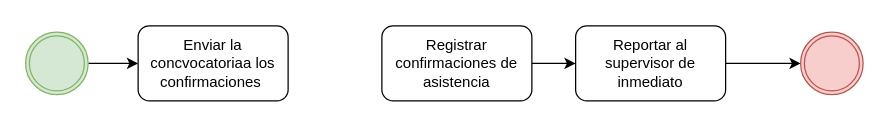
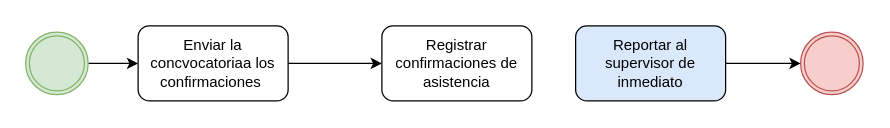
none -> (331, 63)
(556, 63) -> none
(651, 63) -> (651, 63)
